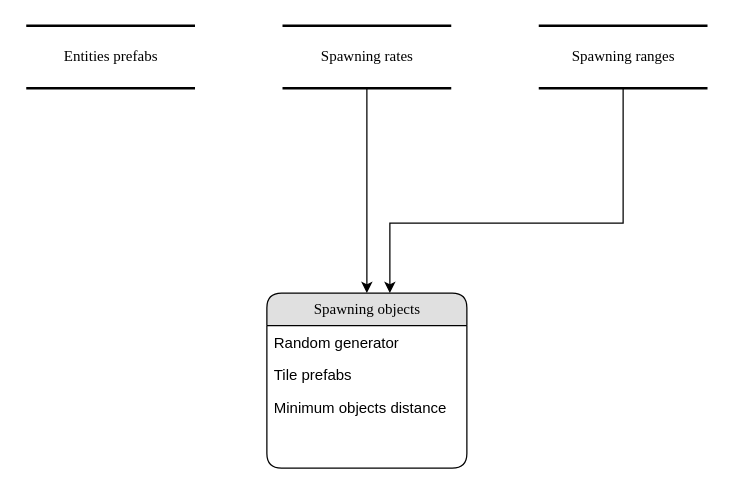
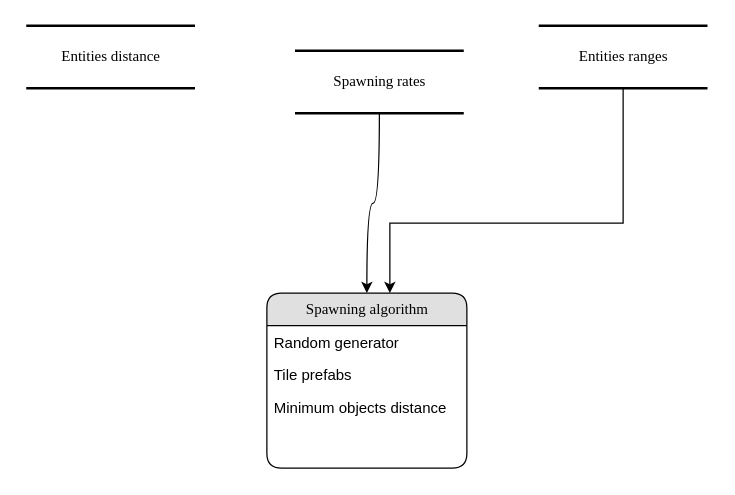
(111, 57) -> (111, 57)
(367, 57) -> (379, 82)
(624, 57) -> (624, 57)
(368, 309) -> (368, 309)
